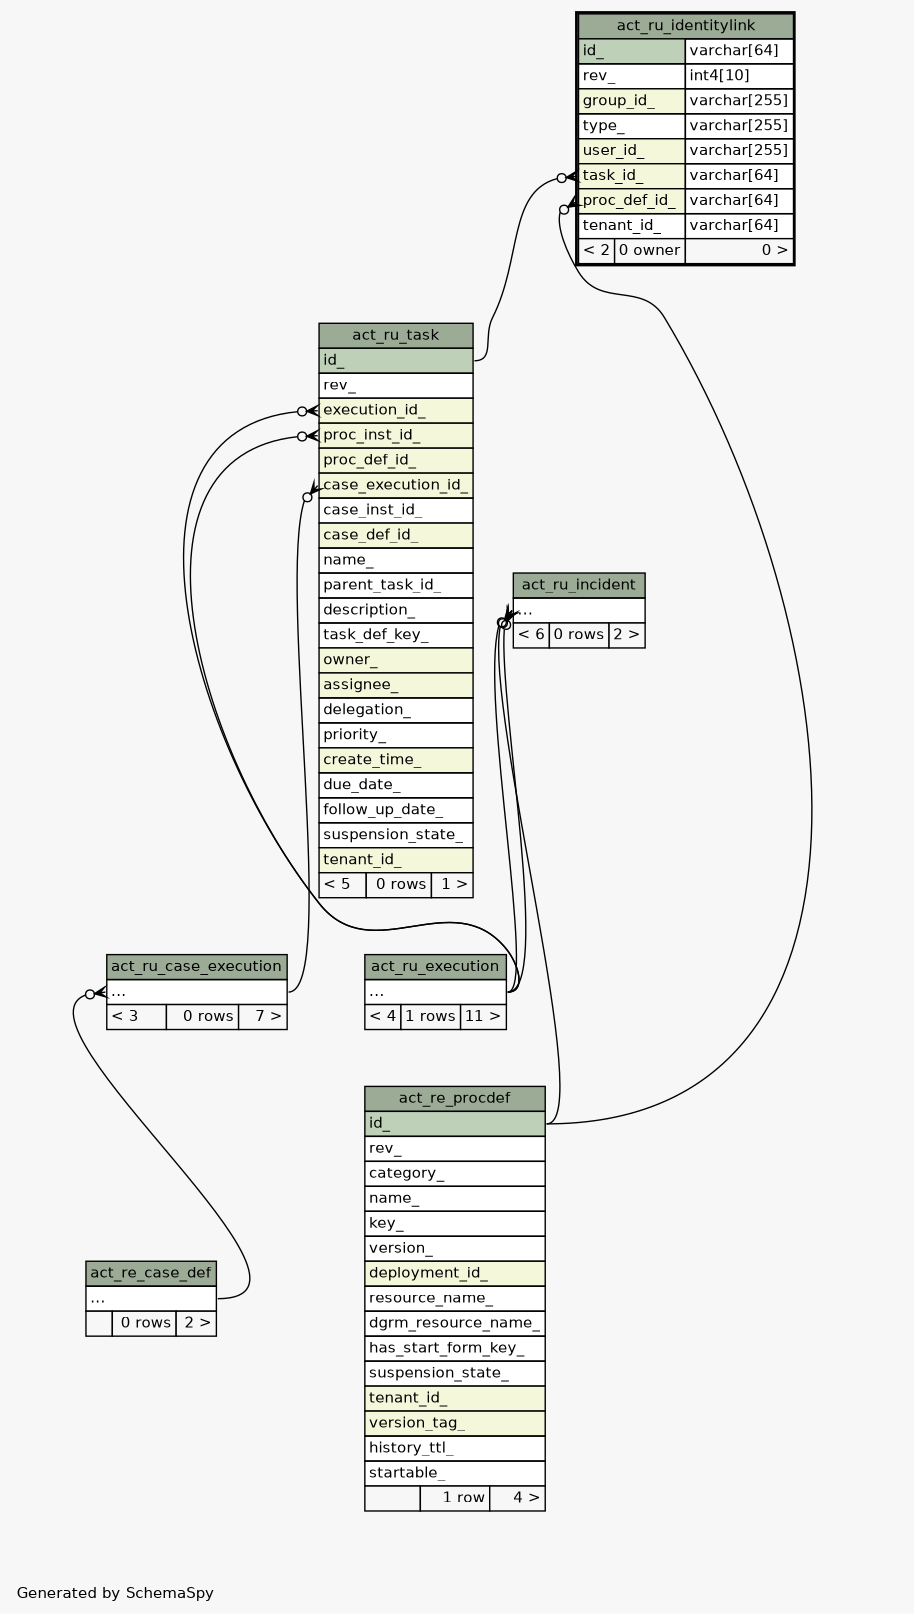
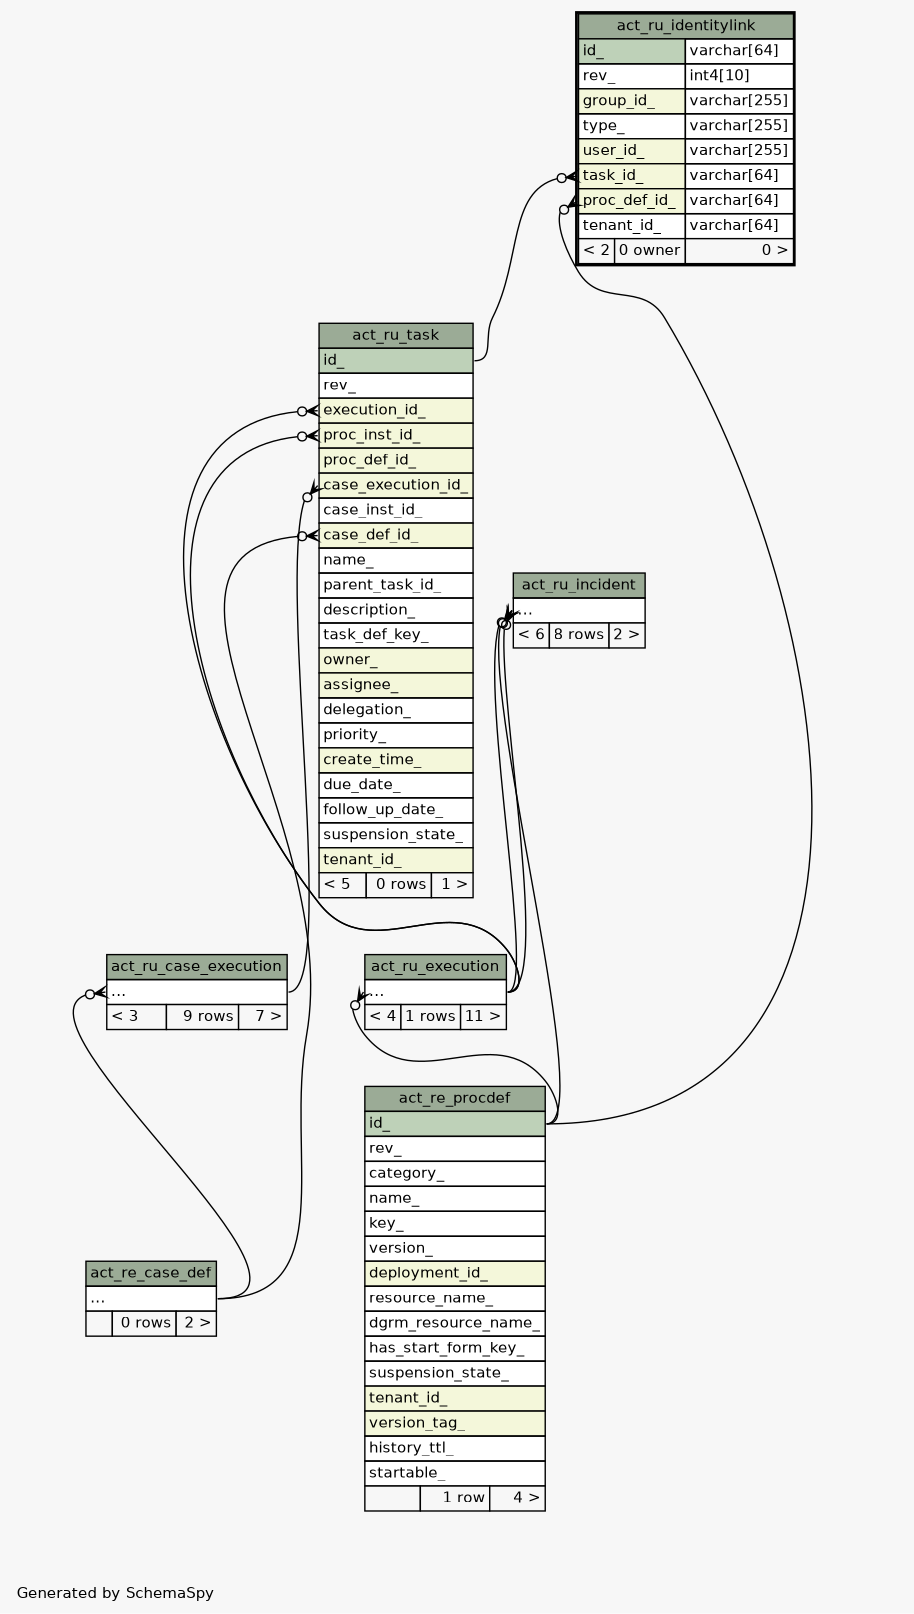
(579, 635) -> (579, 635)
none -> (299, 895)
(209, 1016) -> (209, 1016)
none -> (467, 1057)
